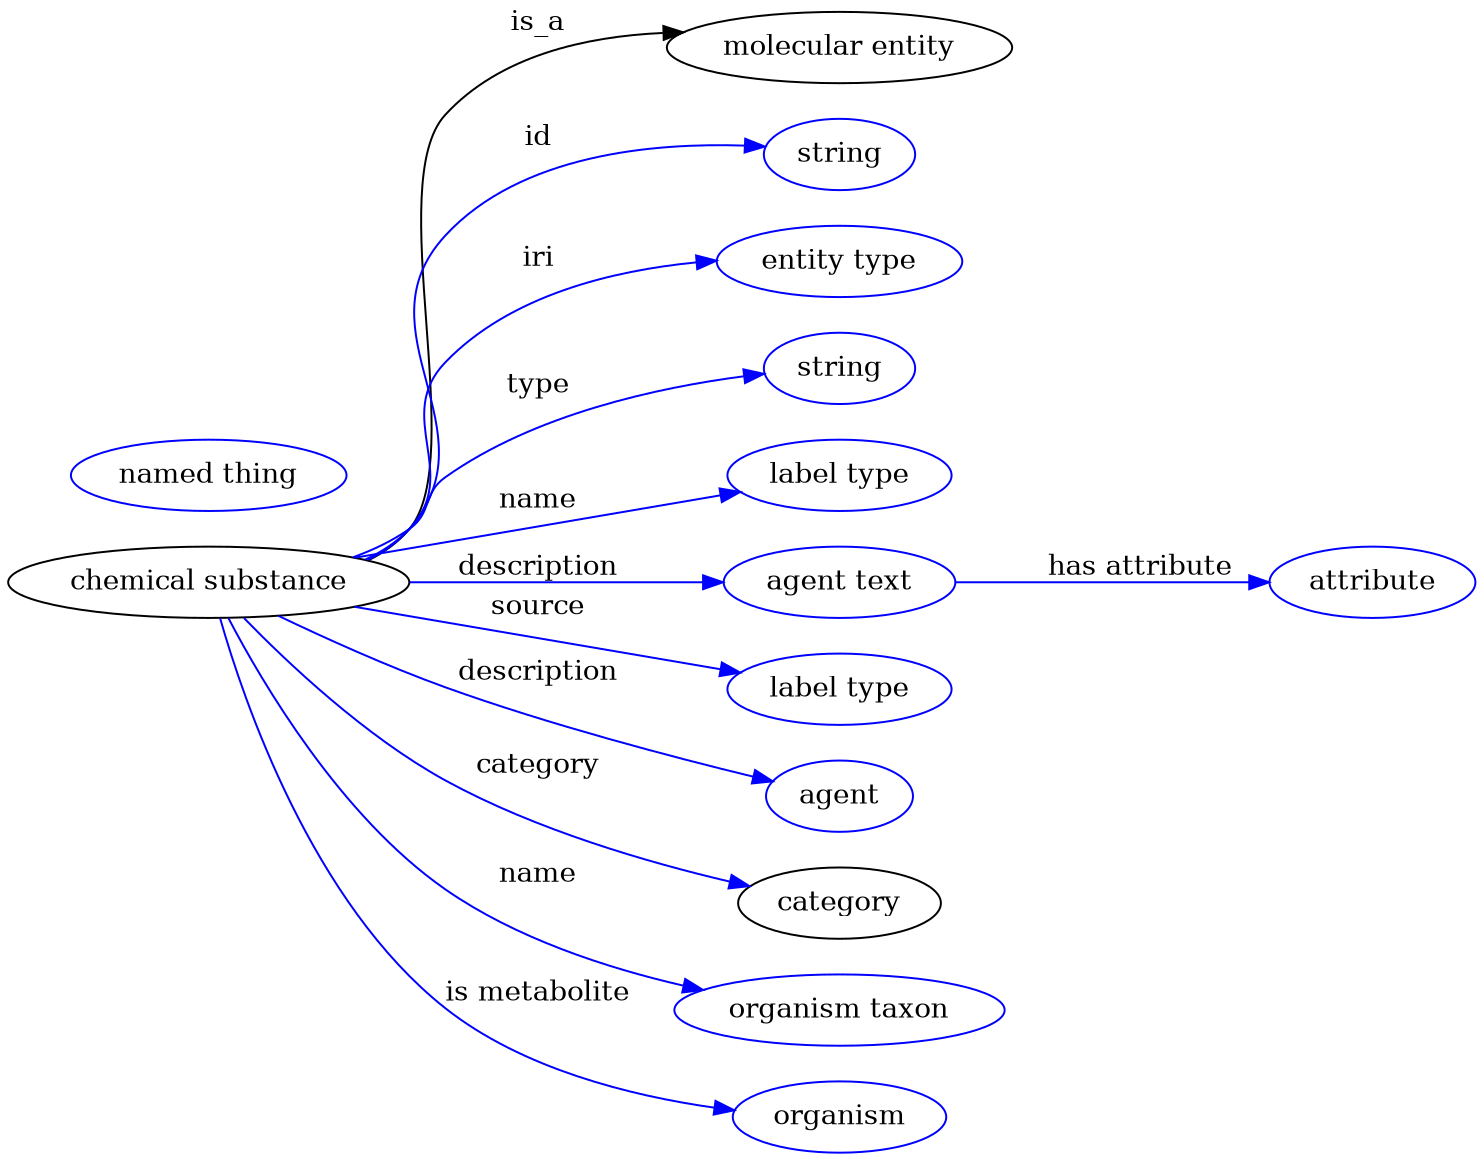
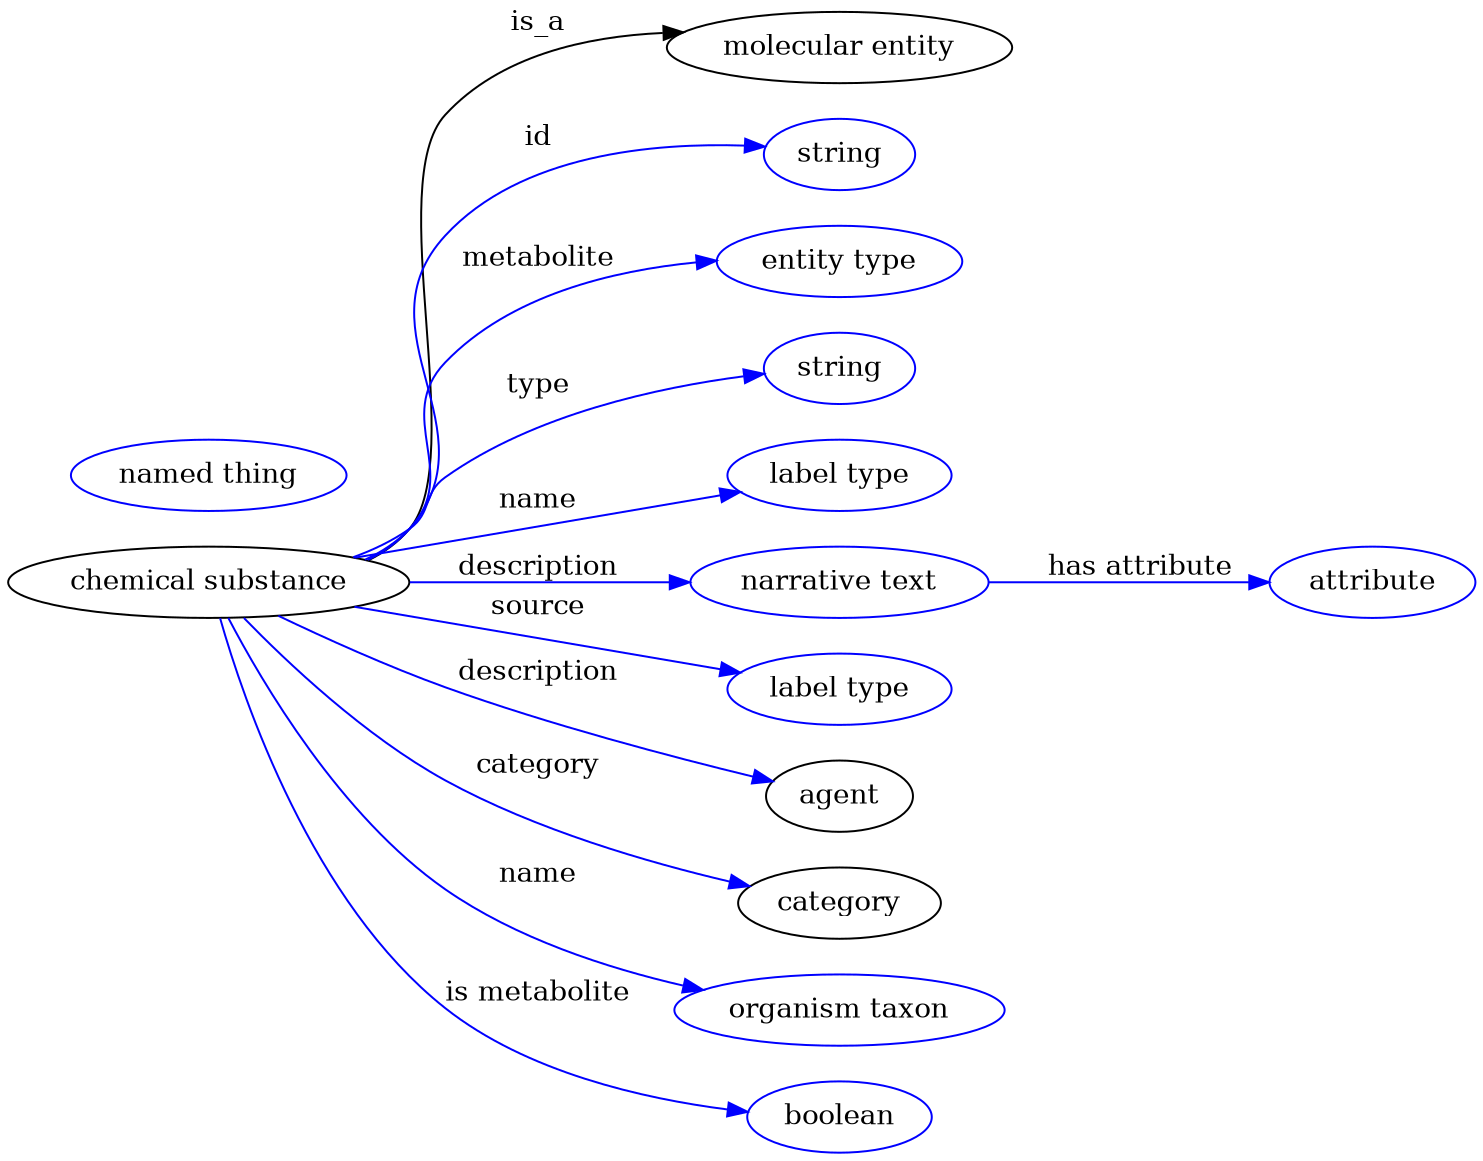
(538, 258) -> (538, 258)
(839, 582) -> (839, 582)
(839, 796) -> (839, 796)
(839, 1117) -> (839, 1117)
